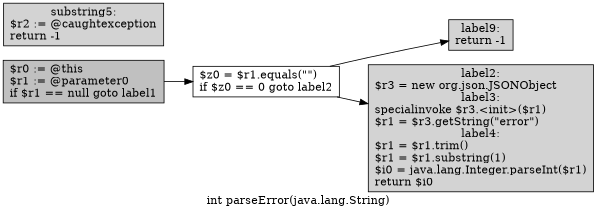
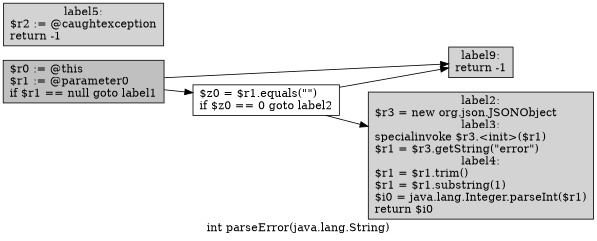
(84, 25) -> (84, 25)
none -> (302, 71)
